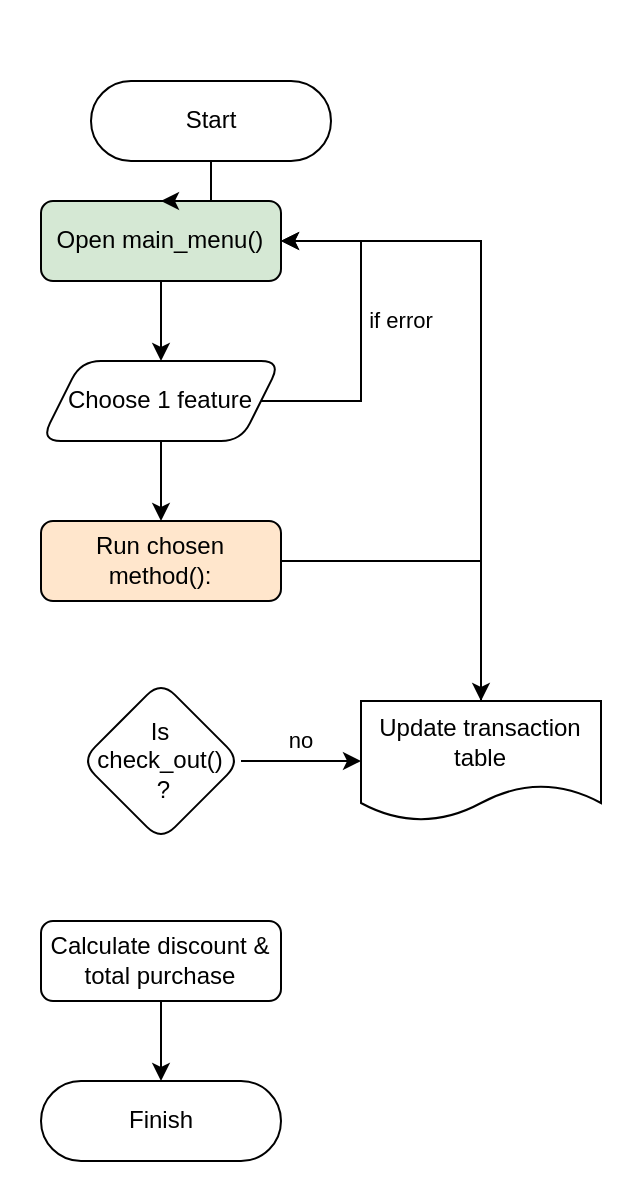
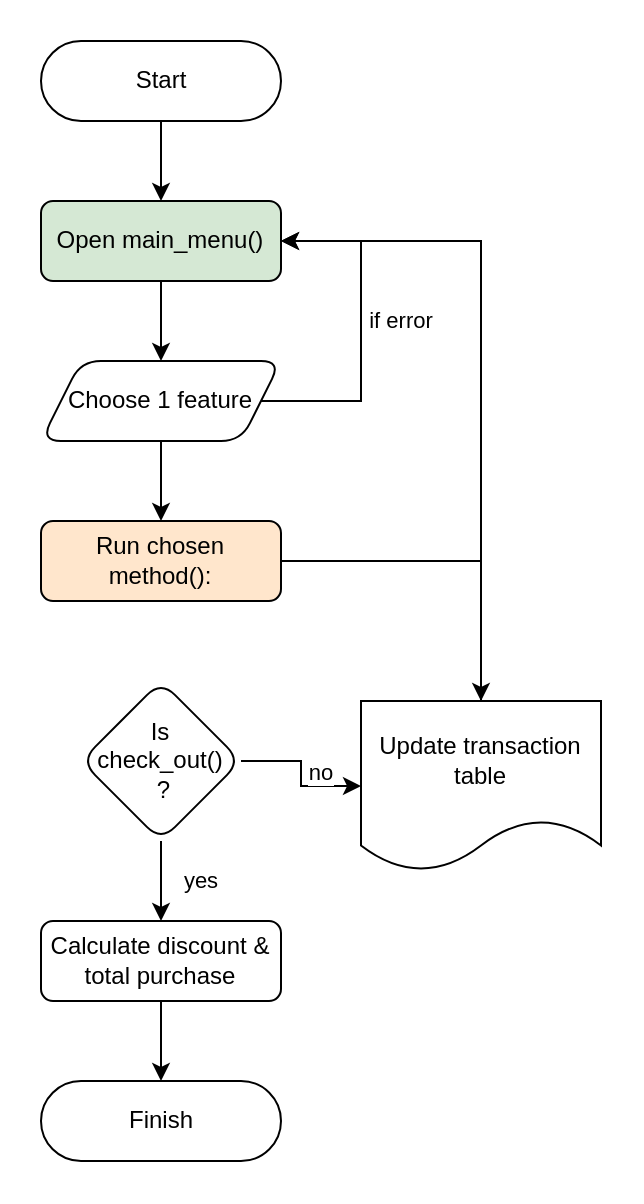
(211, 121) -> (161, 81)
(481, 761) -> (481, 786)
none -> (161, 874)
